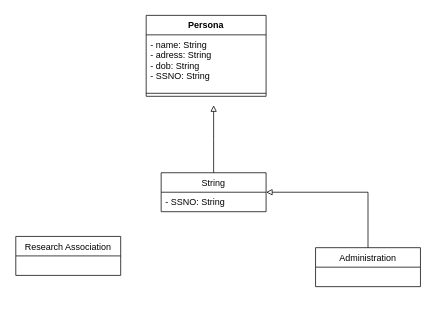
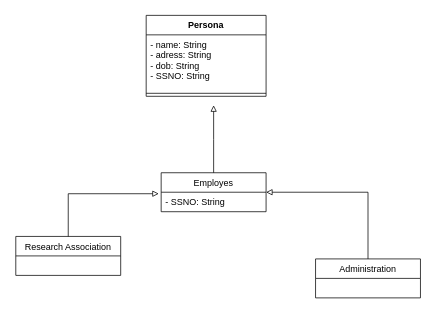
(213, 183) -> (213, 183)
none -> (90, 194)
(368, 267) -> (368, 279)
